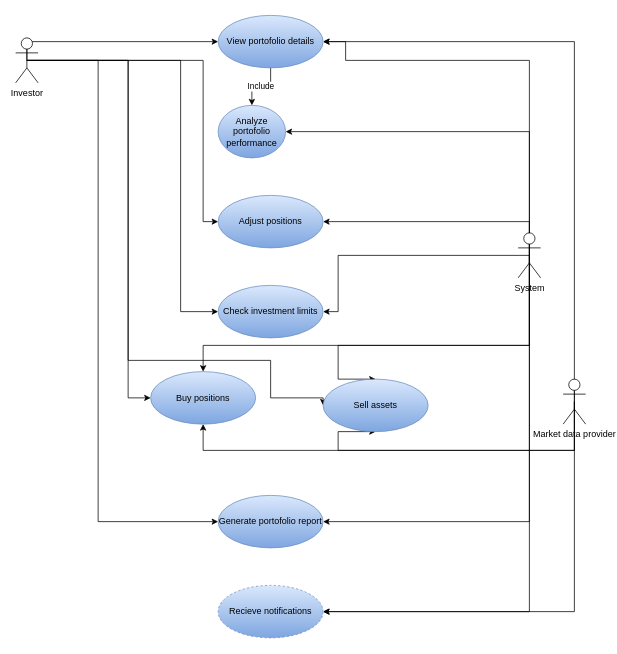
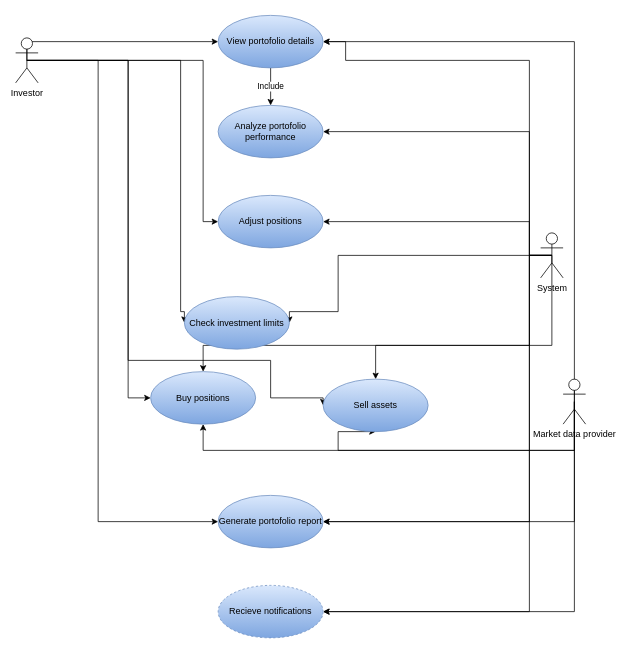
(252, 132) -> (270, 132)
(529, 255) -> (552, 255)
(270, 312) -> (237, 323)
none -> (552, 522)
